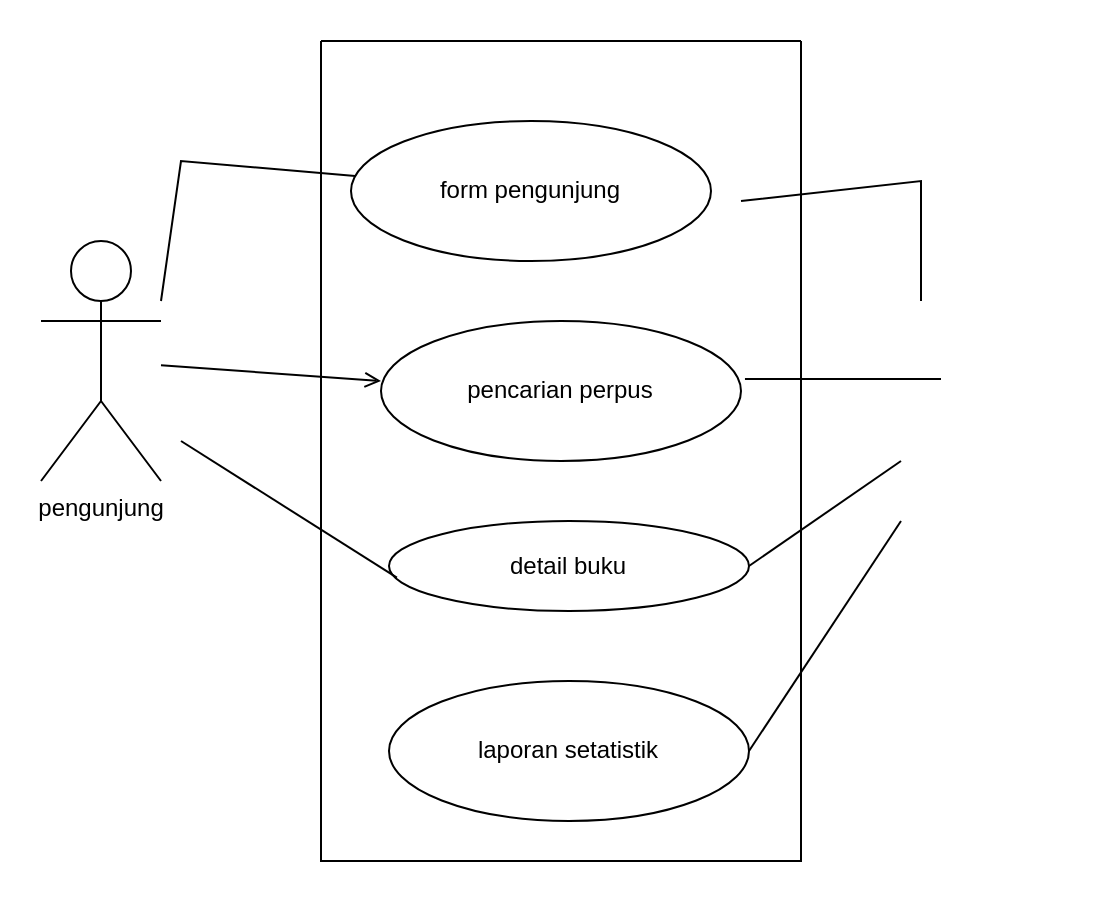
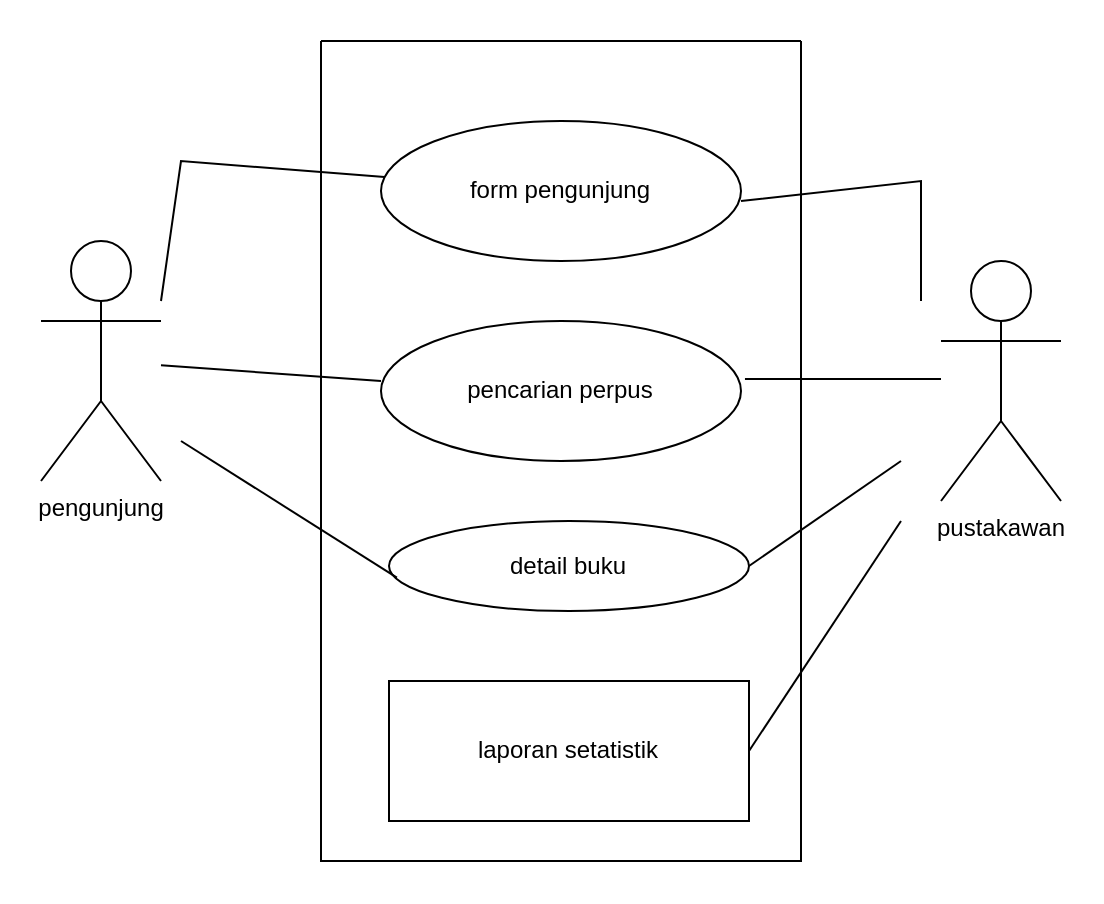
(531, 191) -> (561, 191)
(373, 380) -> (375, 381)
none -> (1001, 381)
(569, 751) -> (569, 751)
